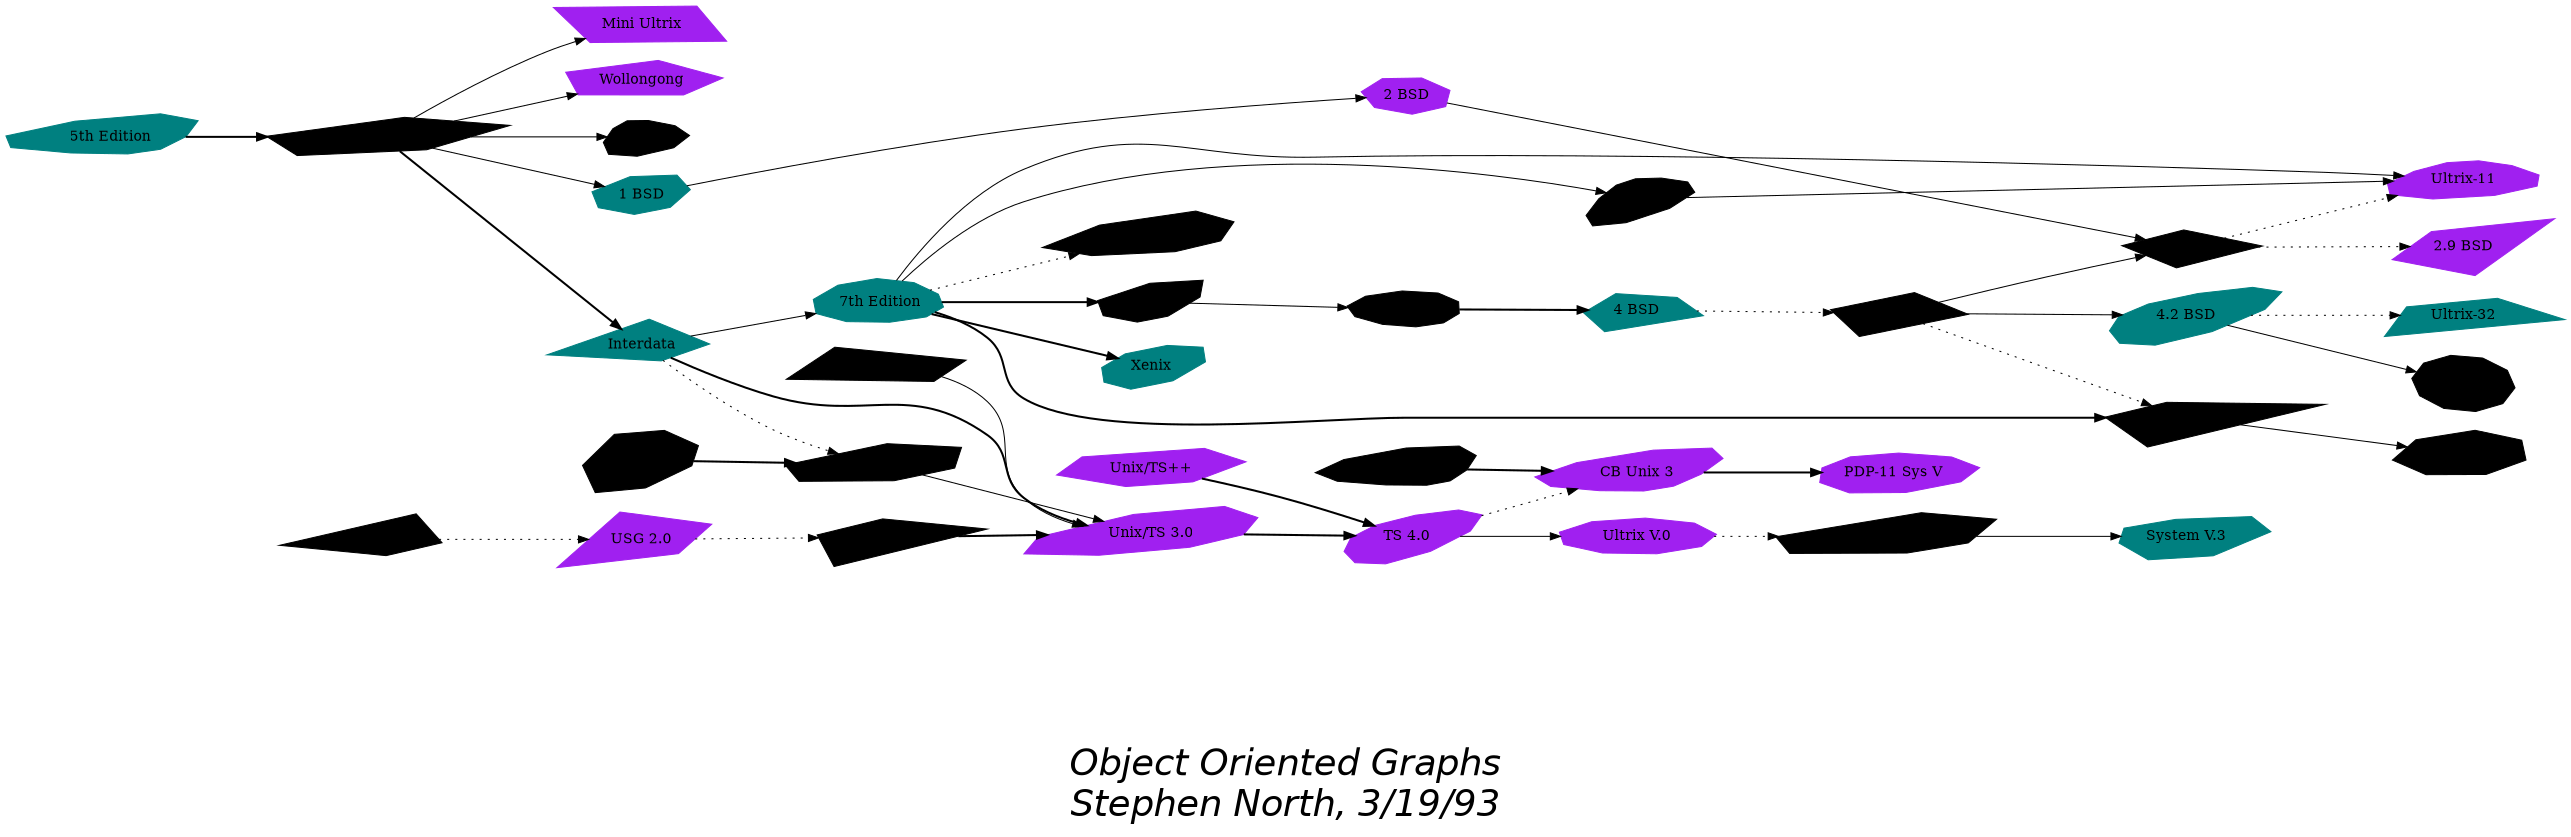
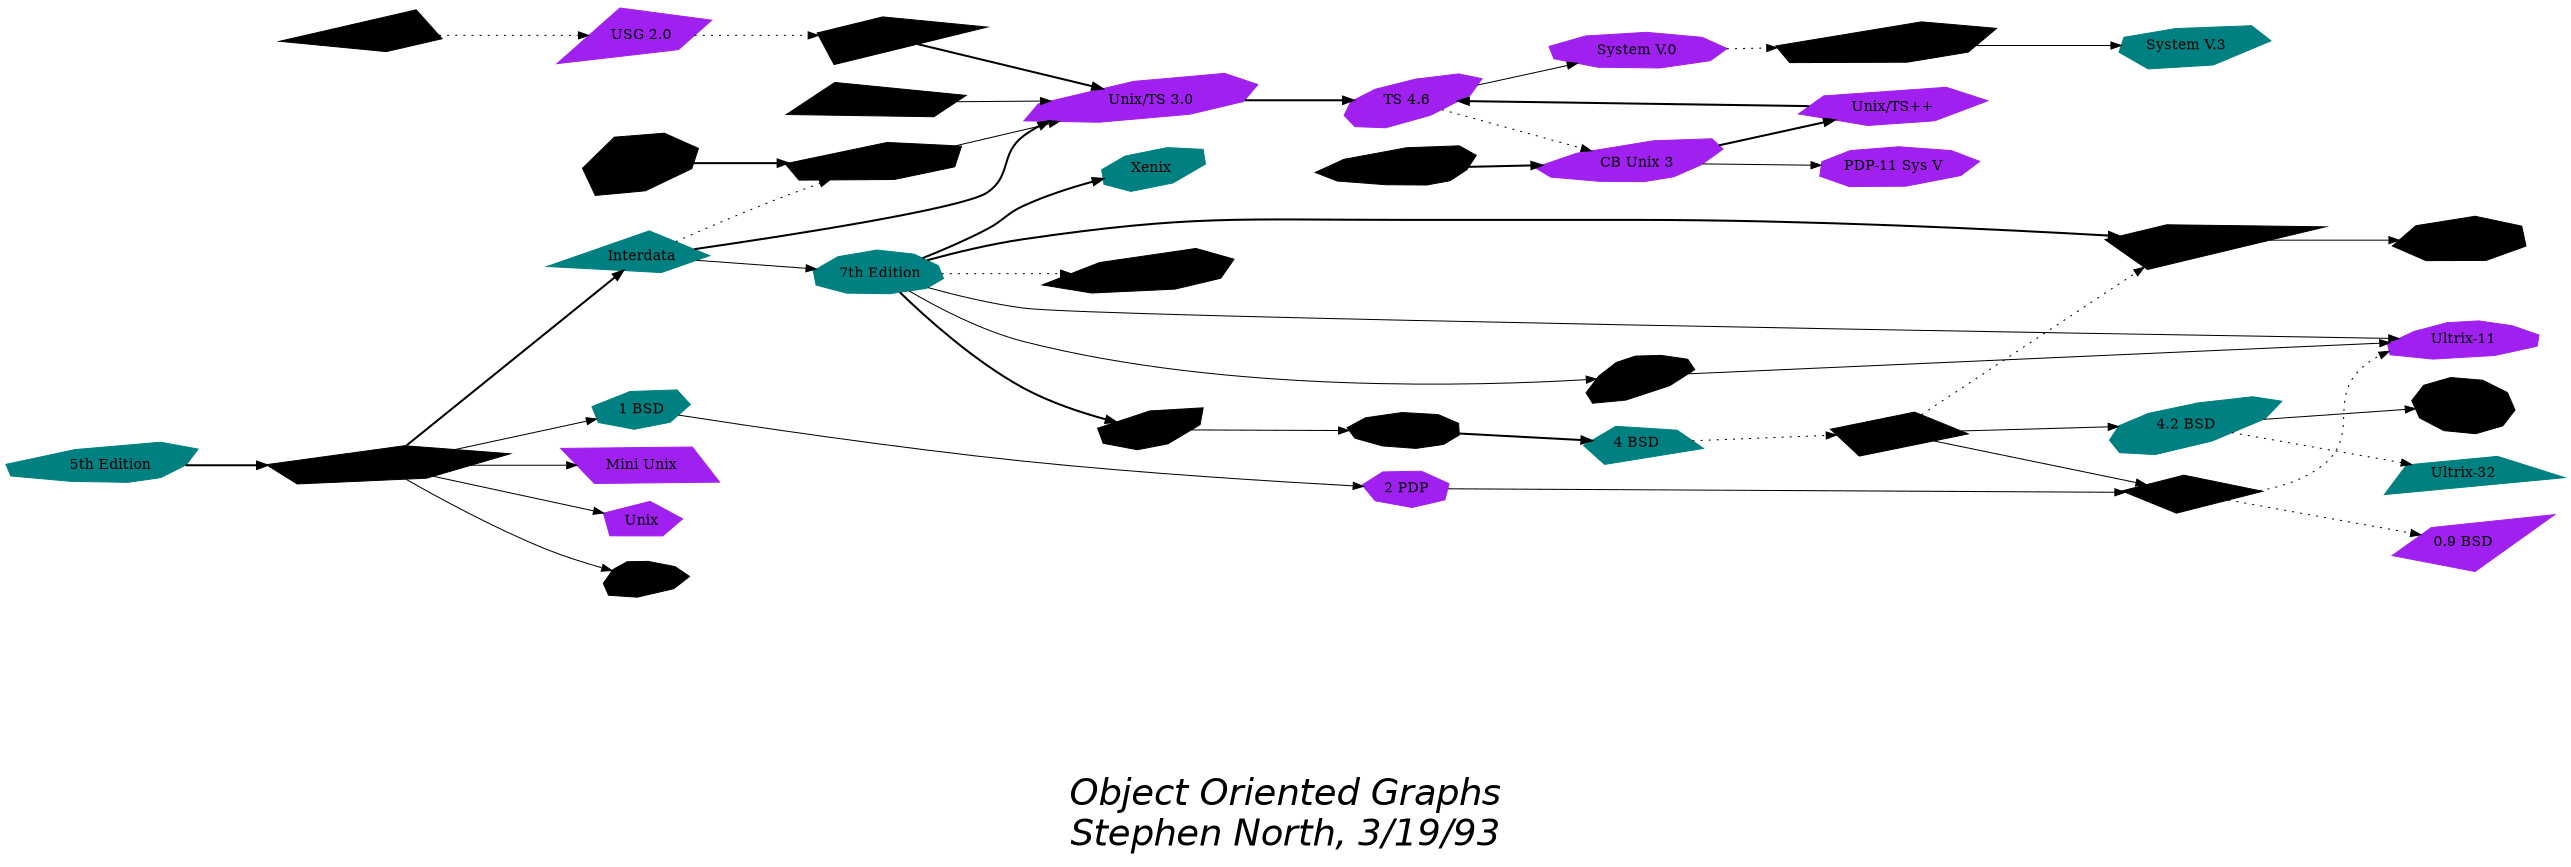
(642, 24) -> (642, 465)
(642, 80) -> (642, 521)
(1407, 95) -> (1407, 489)
none -> (1772, 134)
(2463, 246) -> (2463, 542)
(1757, 472) -> (1757, 165)
(1407, 536) -> (1407, 100)
(1637, 536) -> (1637, 51)
